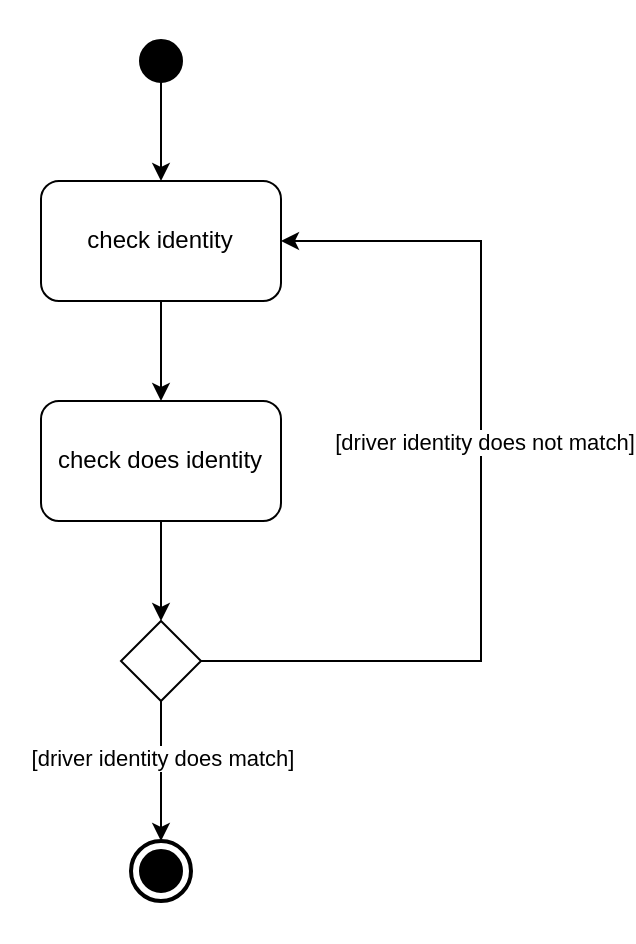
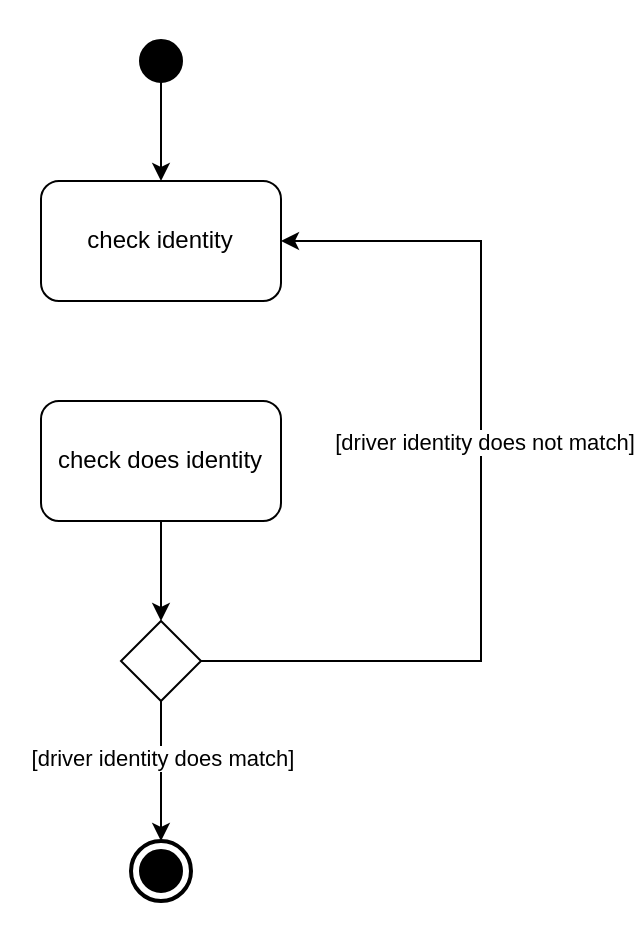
(161, 344) -> none
